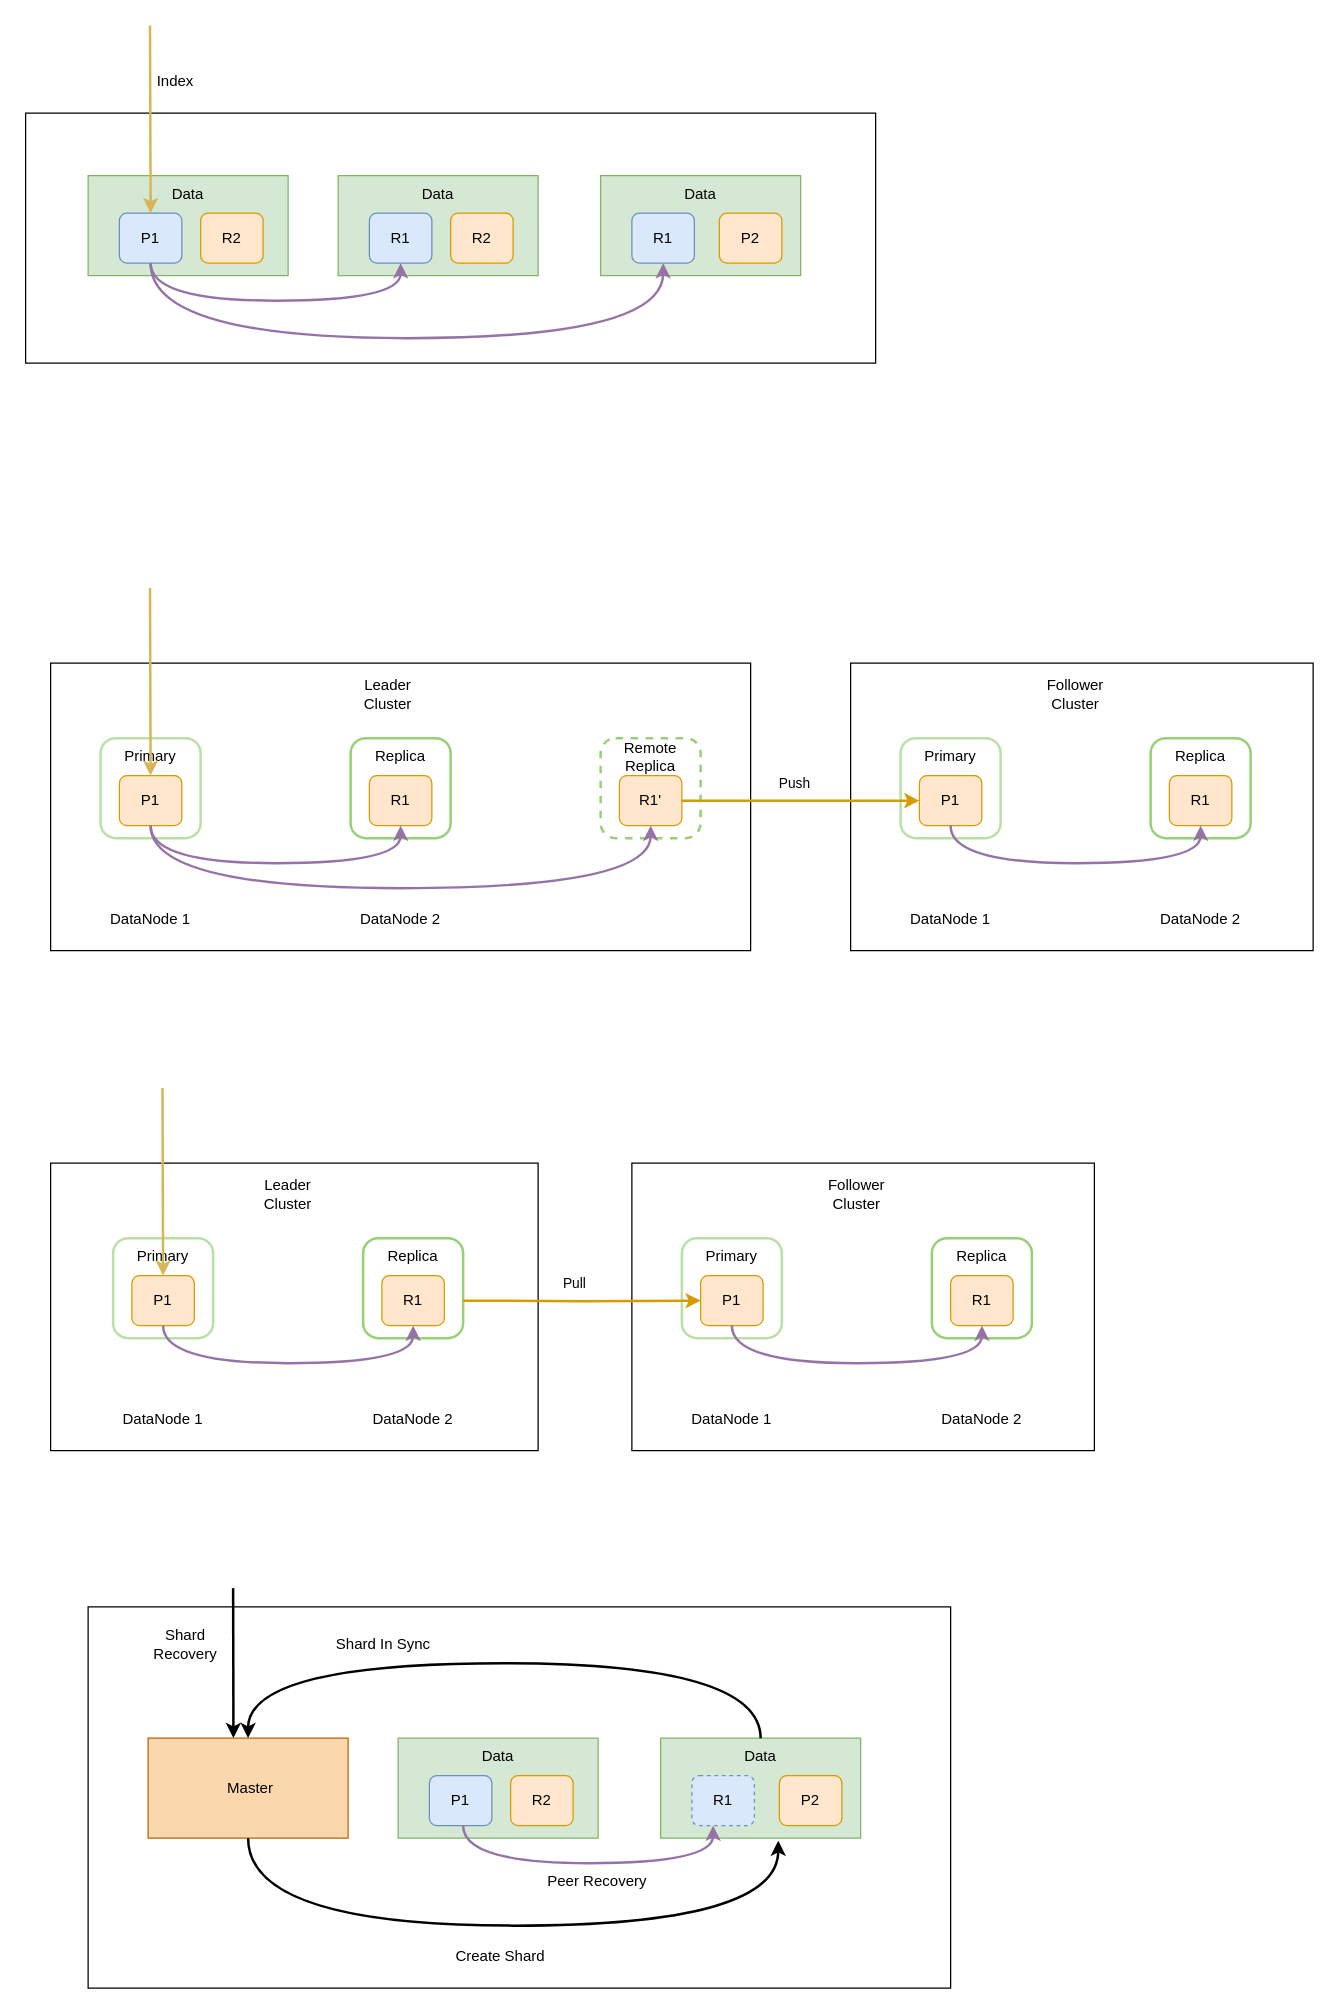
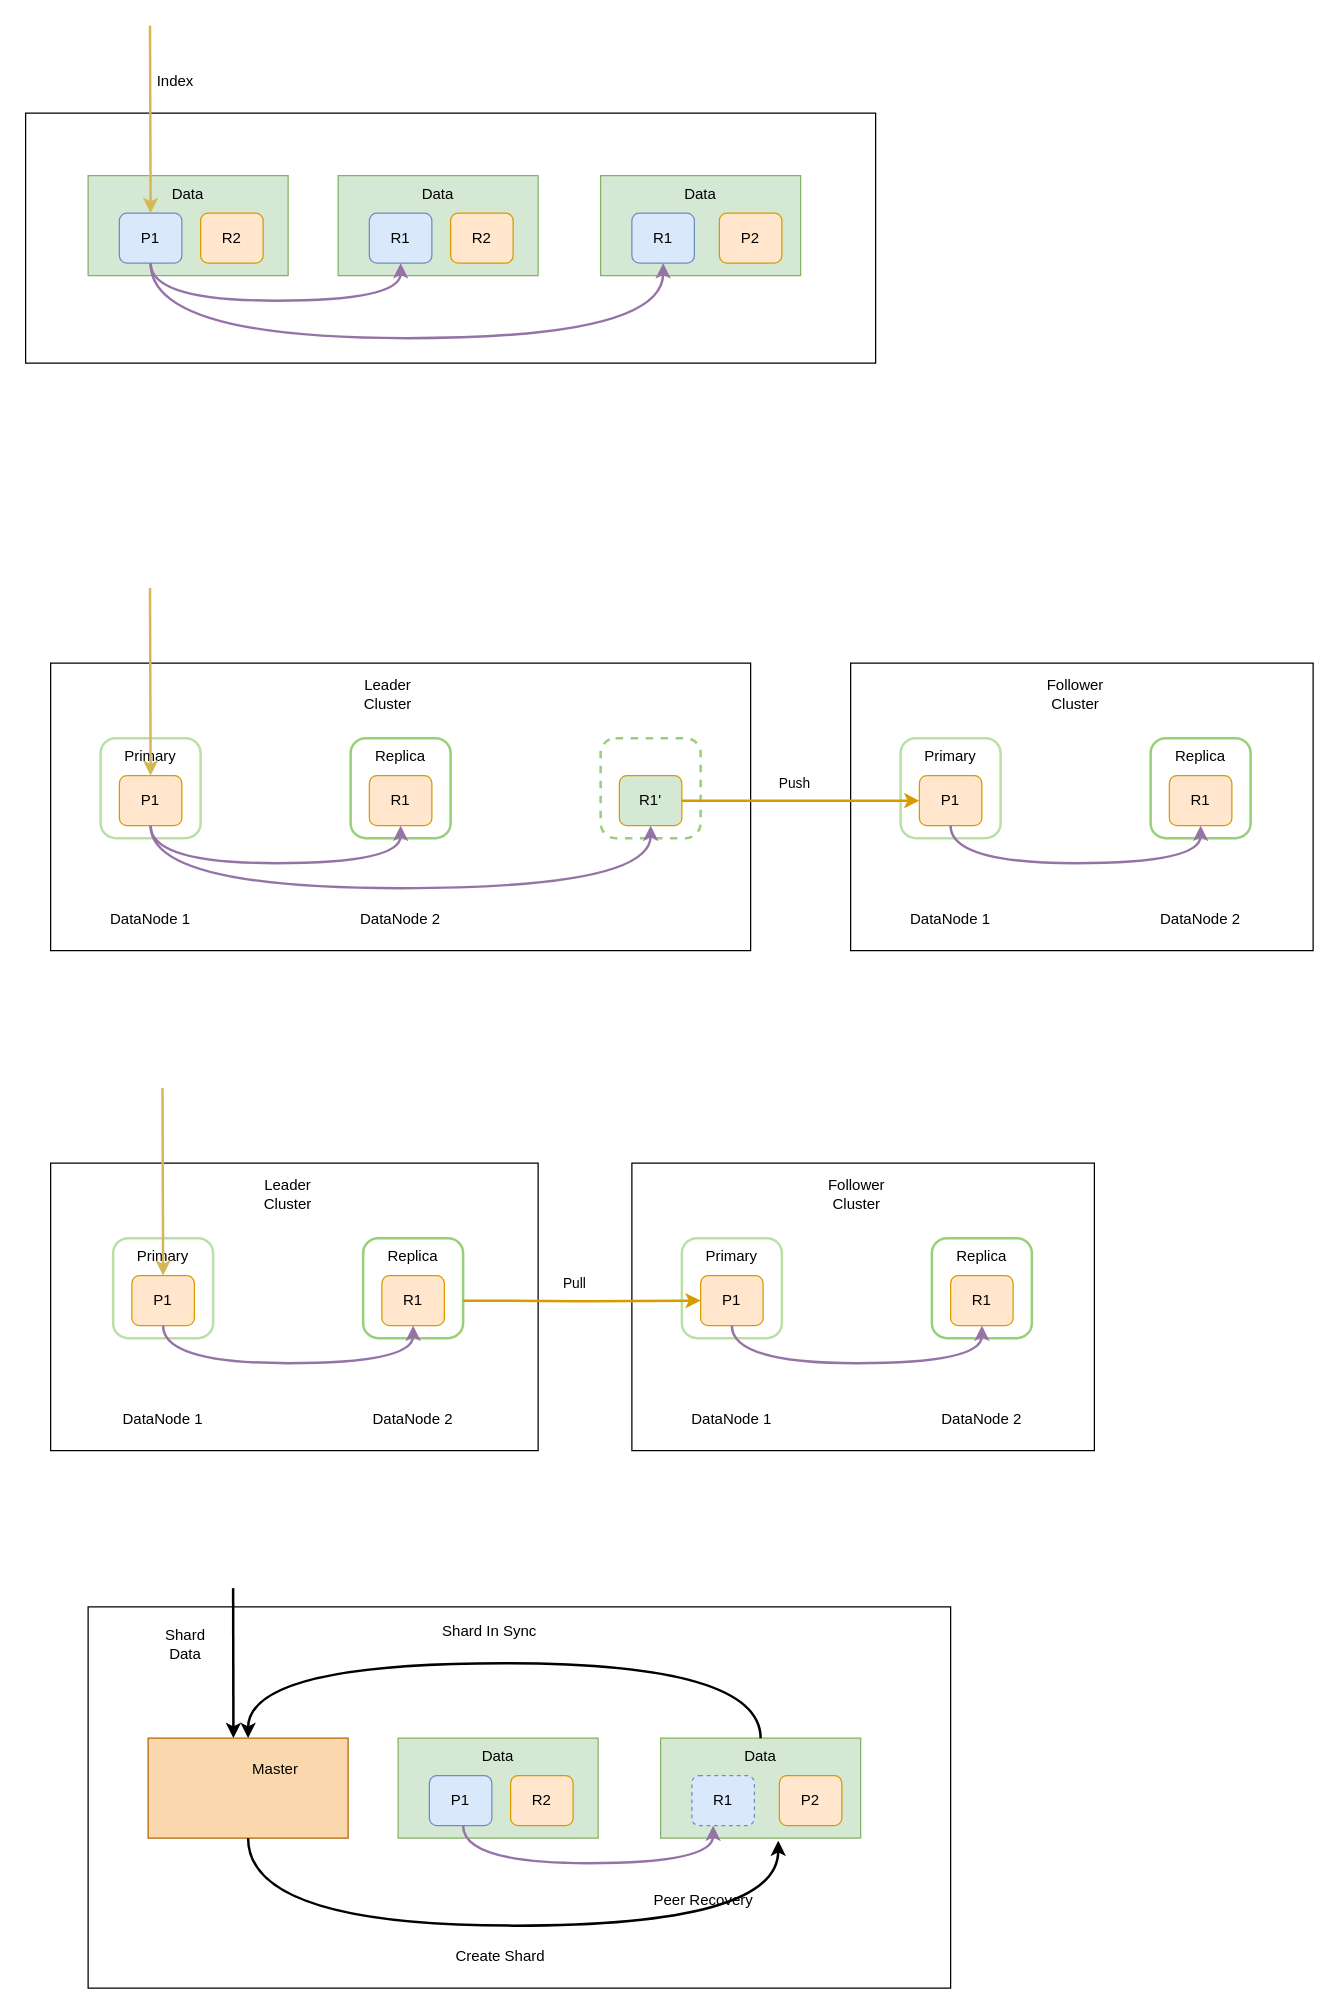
(651, 757) -> none
(651, 801) -> (651, 801)
(186, 1644) -> (186, 1644)
(386, 1644) -> (492, 1632)
(251, 1788) -> (276, 1769)
(598, 1882) -> (704, 1901)
